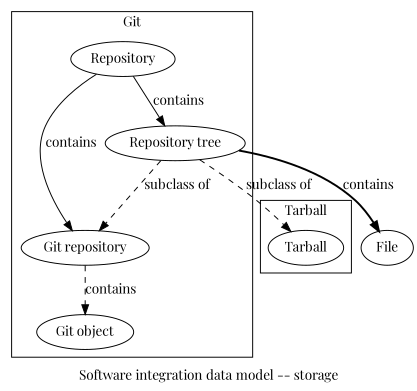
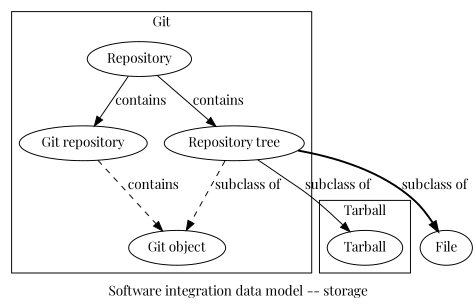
(368, 185) -> (435, 185)
(243, 190) -> (302, 190)
(133, 192) -> (208, 191)
